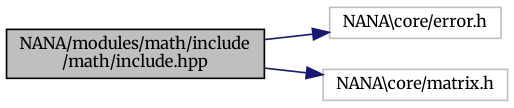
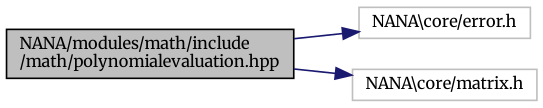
(135, 54) -> (150, 54)
